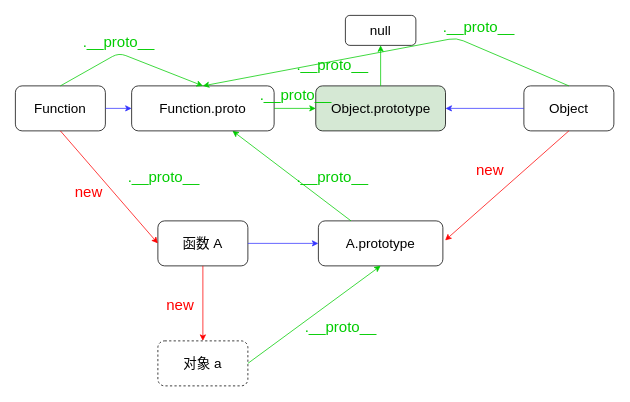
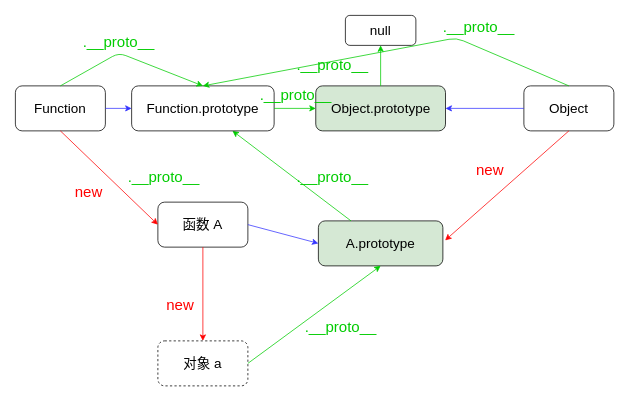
(203, 108) -> (203, 108)
(203, 243) -> (203, 225)
(381, 243) -> (381, 243)
